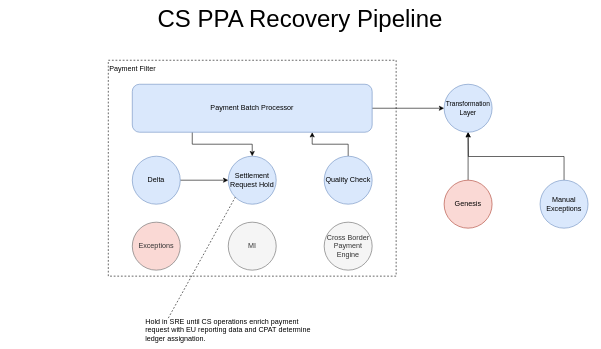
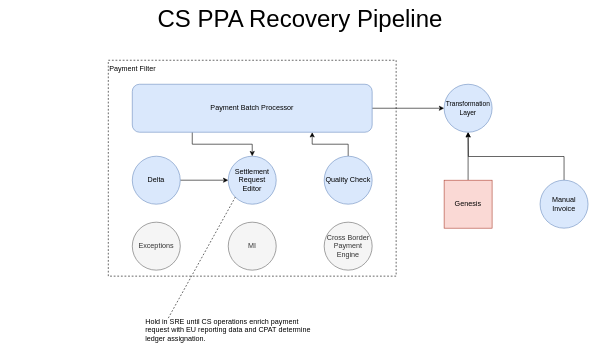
(252, 180) -> (252, 180)
(468, 204) -> (468, 204)
(564, 204) -> (564, 204)
(156, 246) -> (156, 246)
